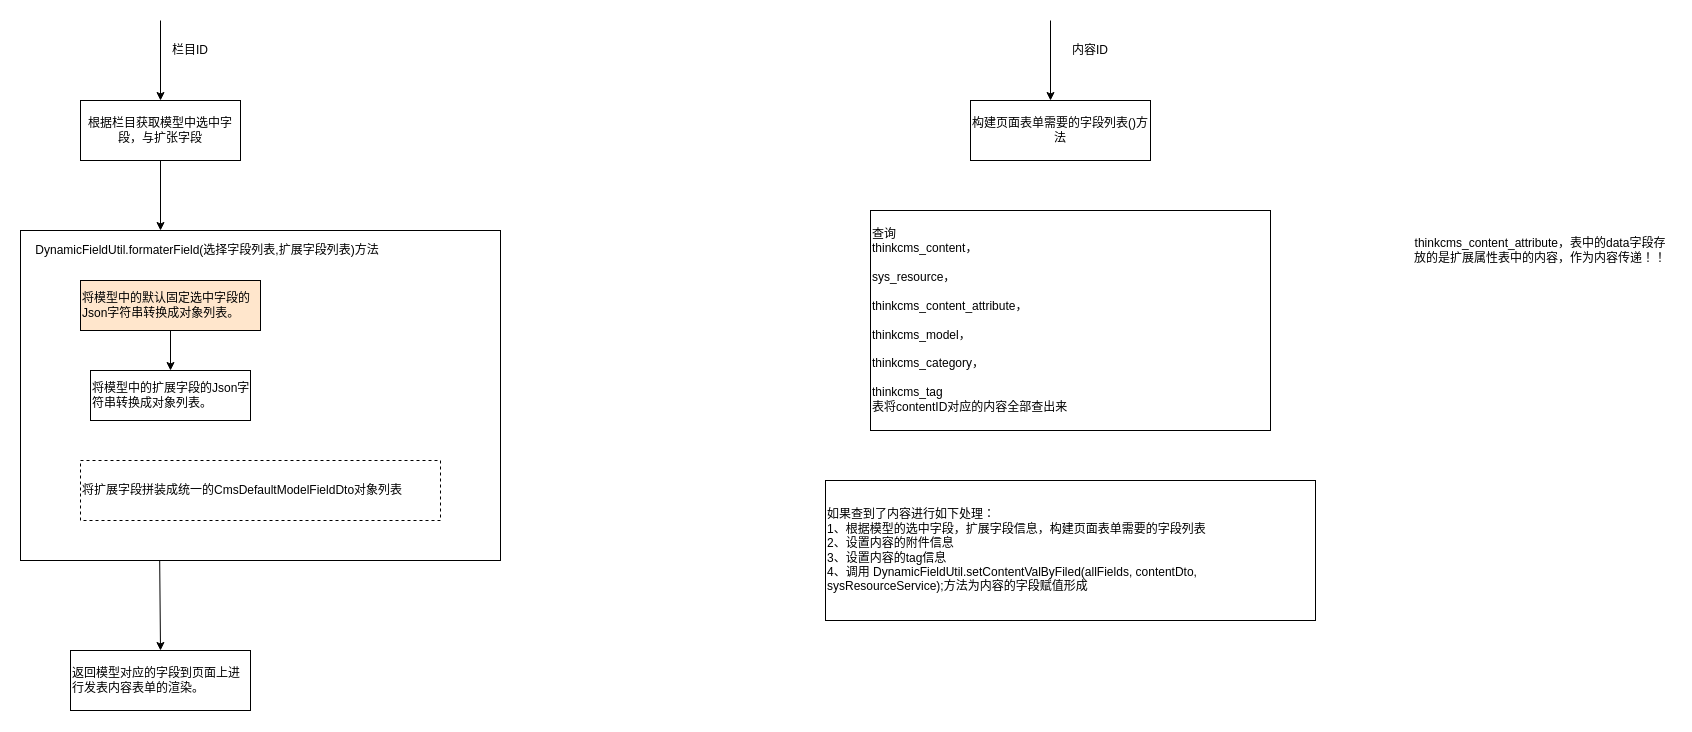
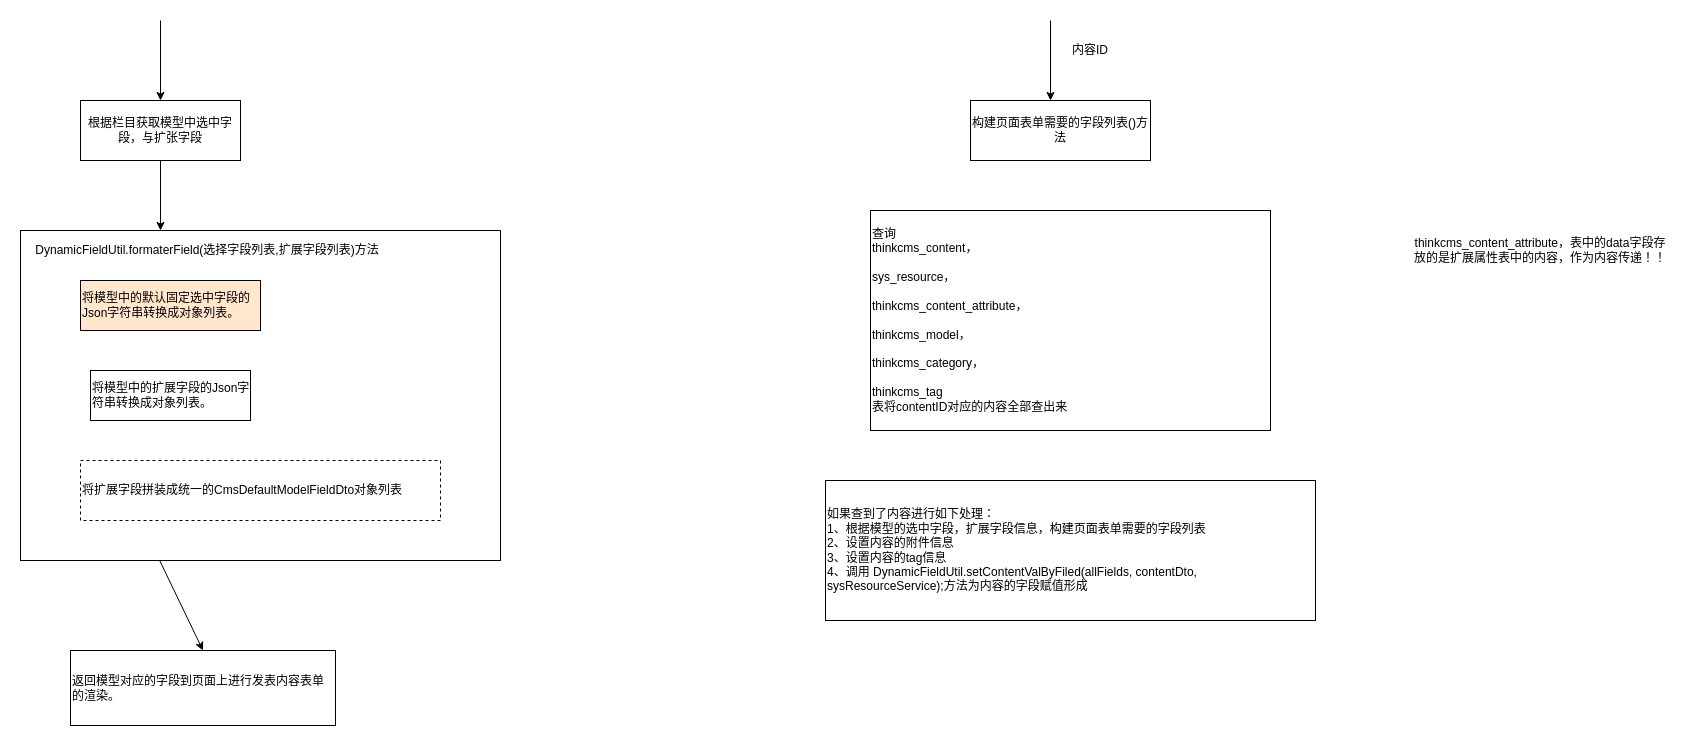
(191, 51) -> none
(171, 347) -> none
(161, 681) -> (203, 688)
